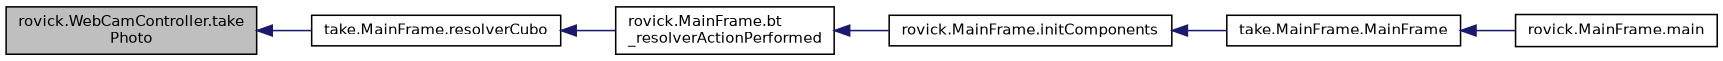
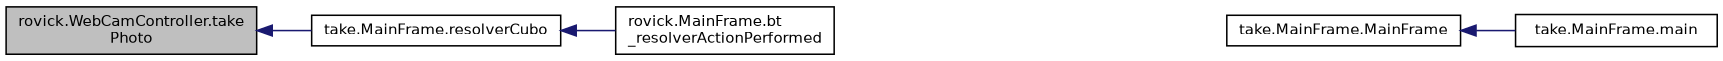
(1030, 31) -> none
(1616, 31) -> (1616, 31)
